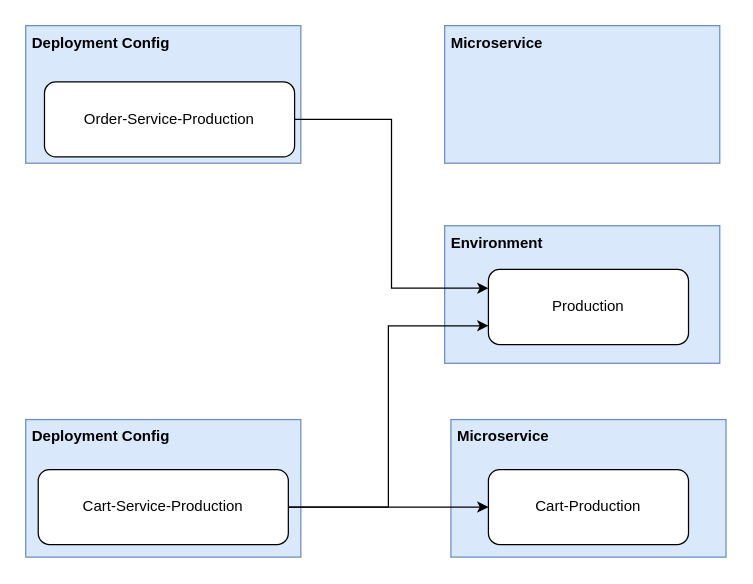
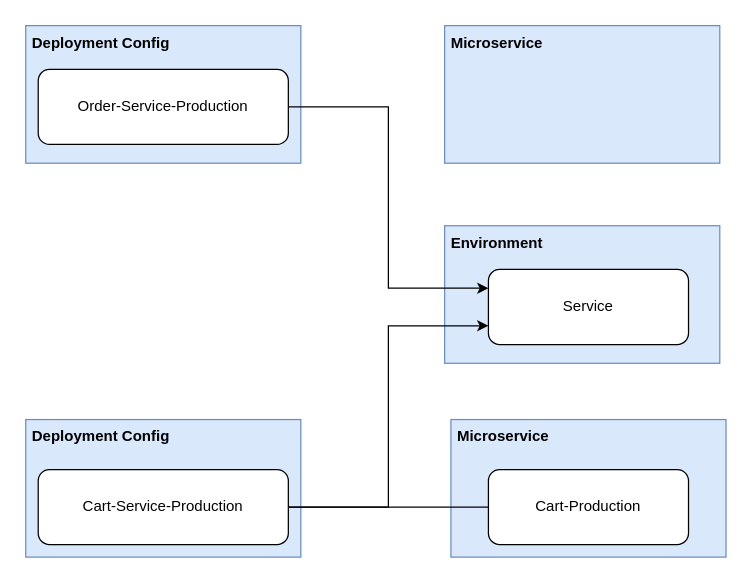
(169, 119) -> (163, 107)
(588, 307) -> (588, 307)
(478, 507) -> (482, 507)
